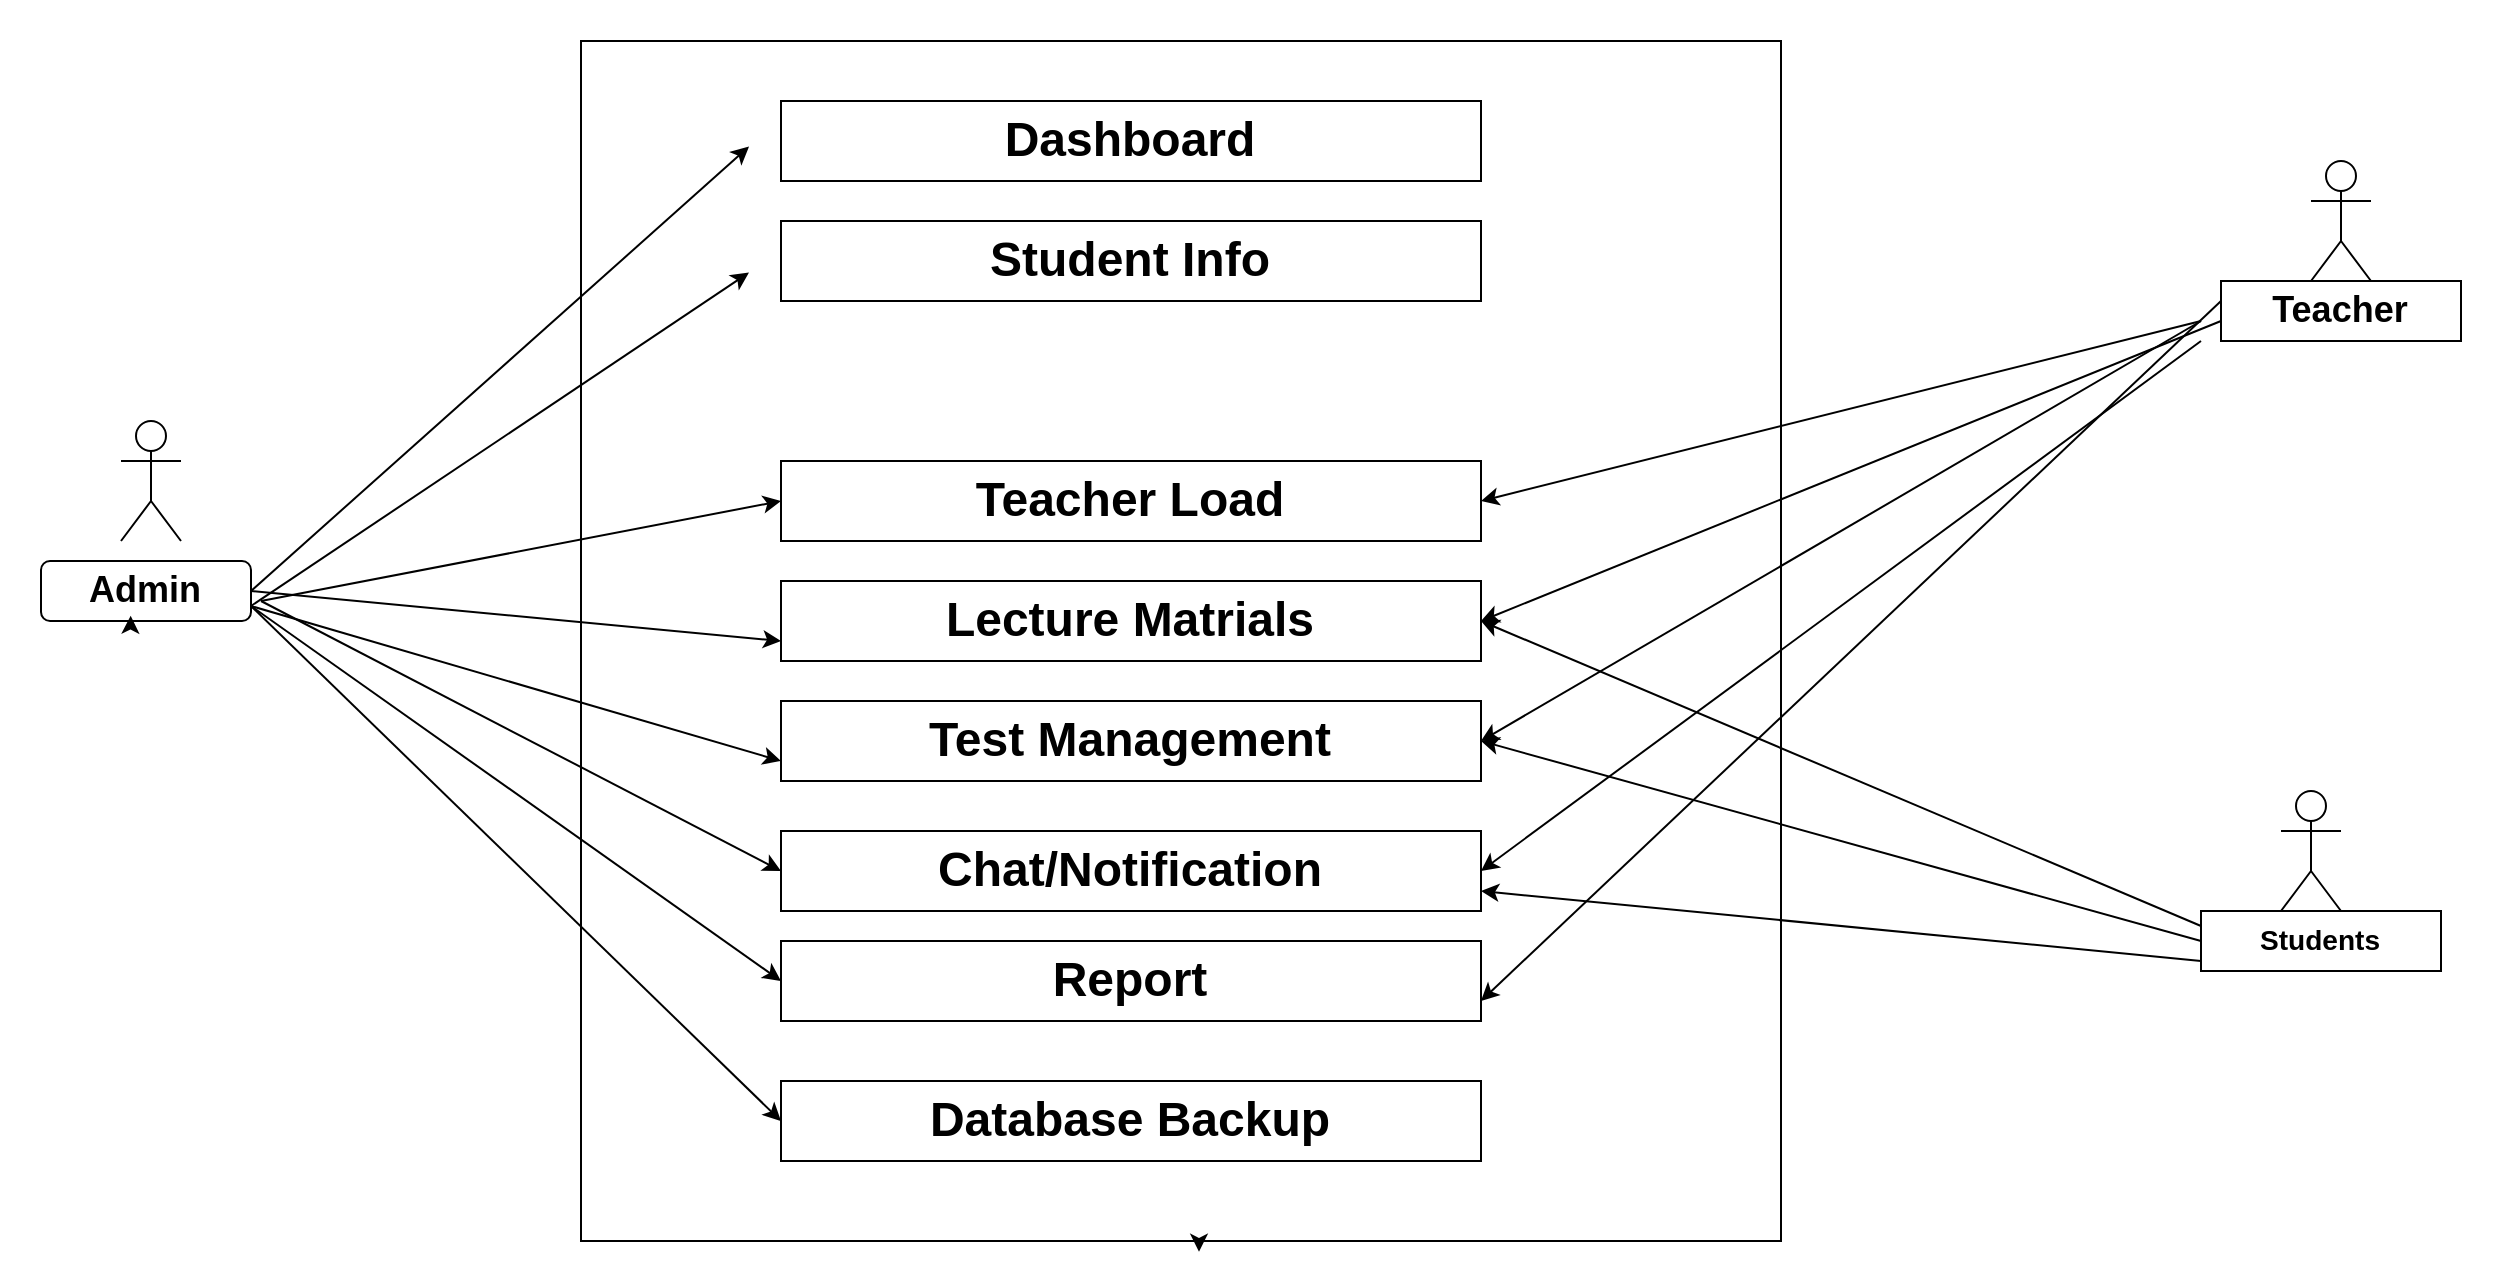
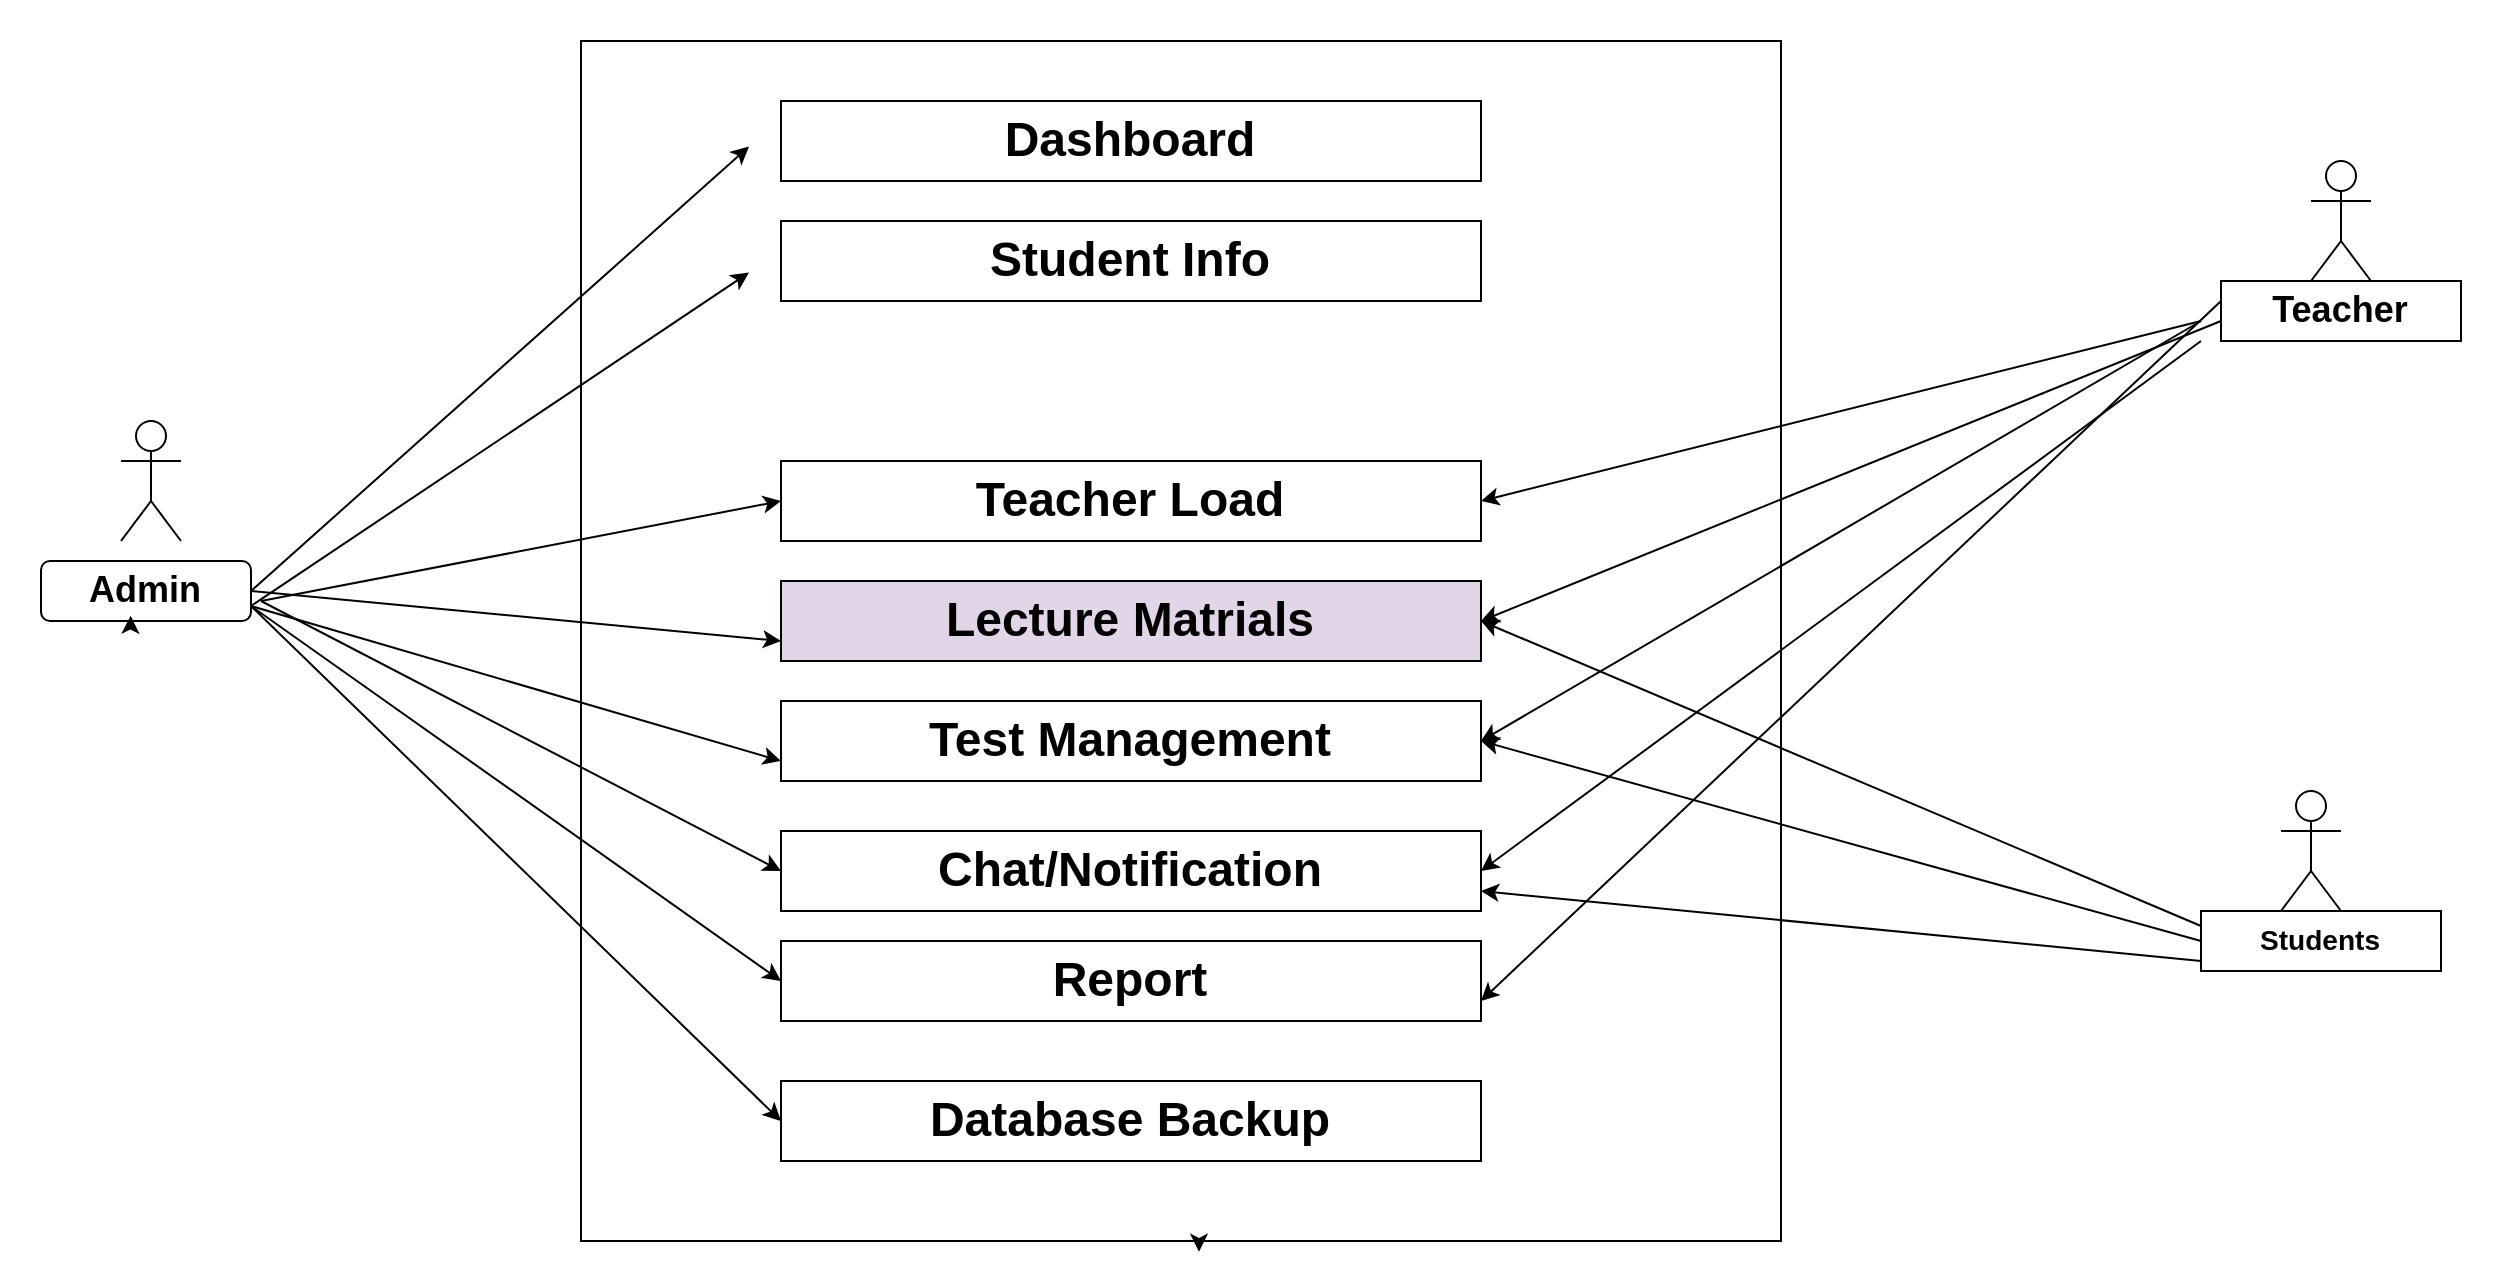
(1131, 621) -> (1131, 621)
